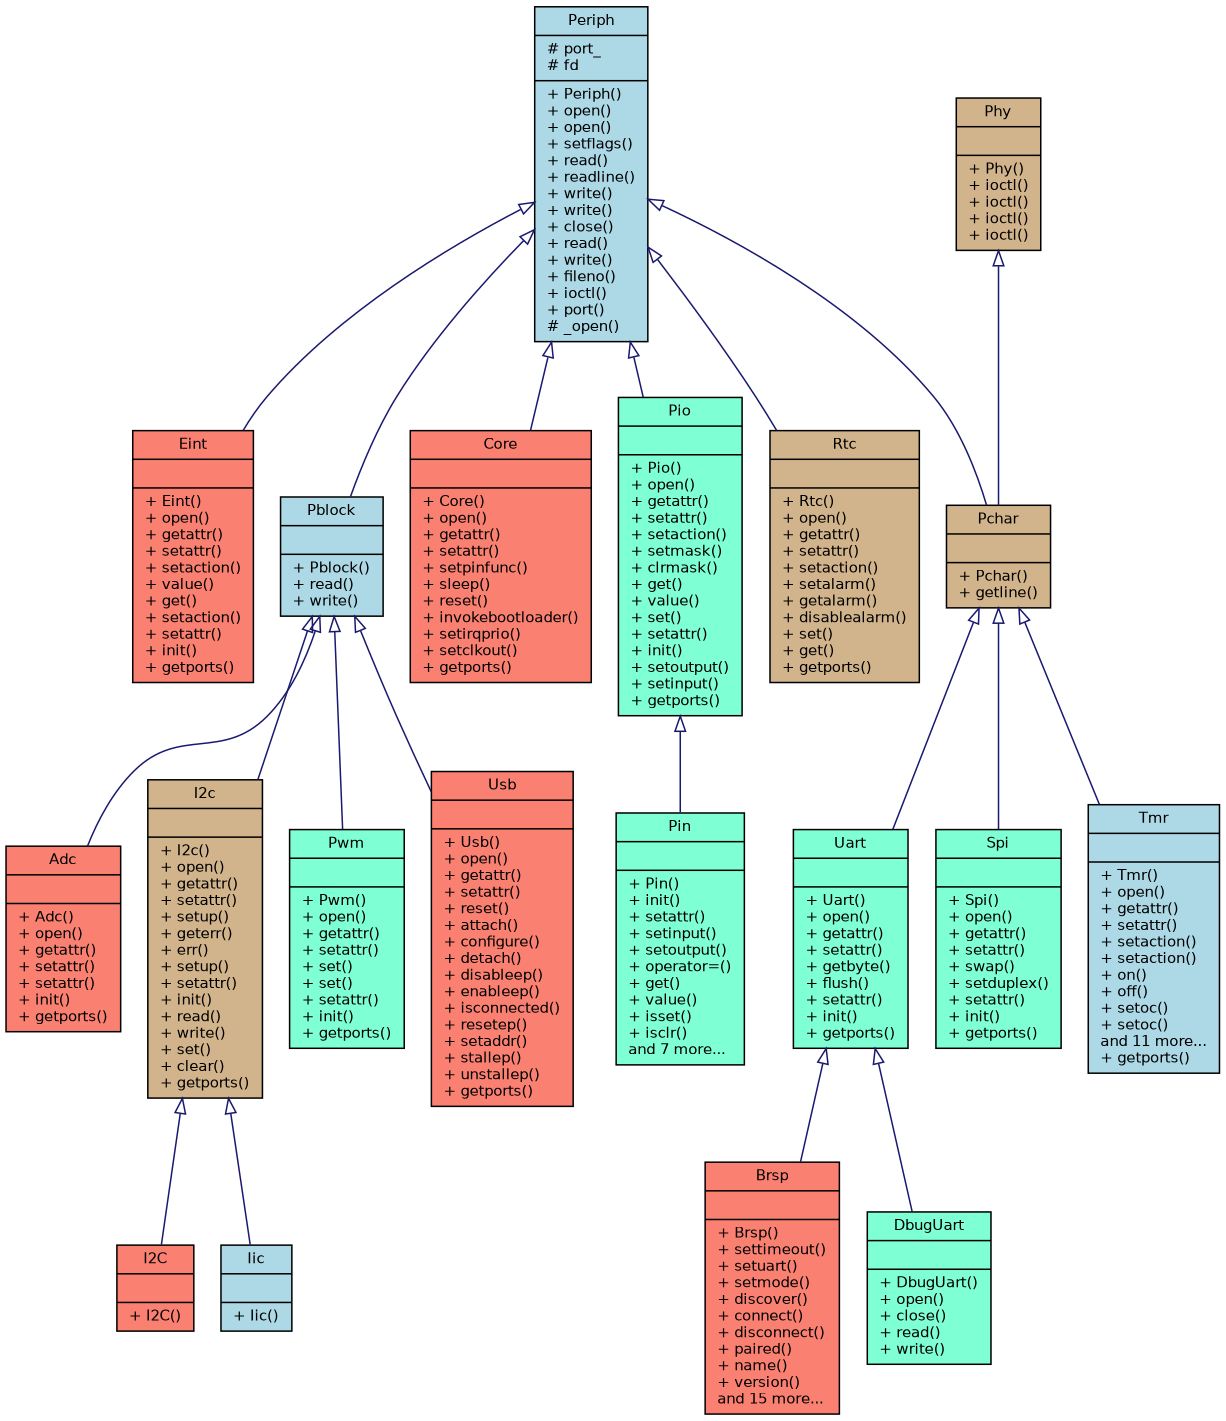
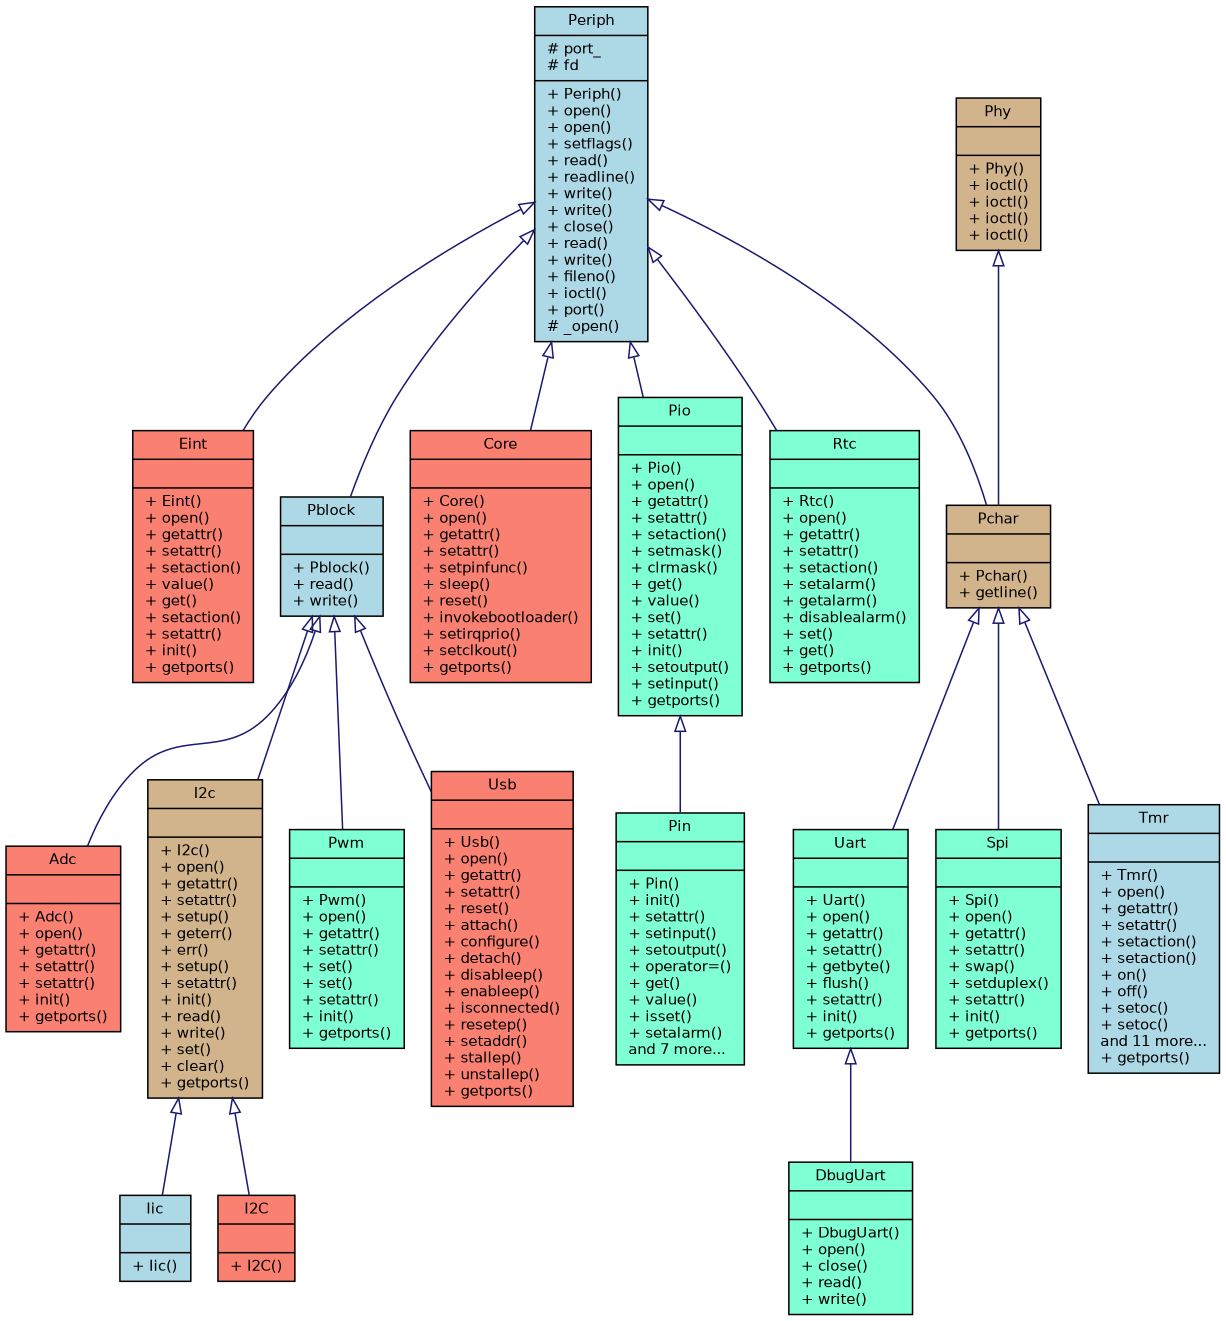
(845, 557) -> (845, 557)
(658, 1033) -> (676, 1033)
(772, 1288) -> none
